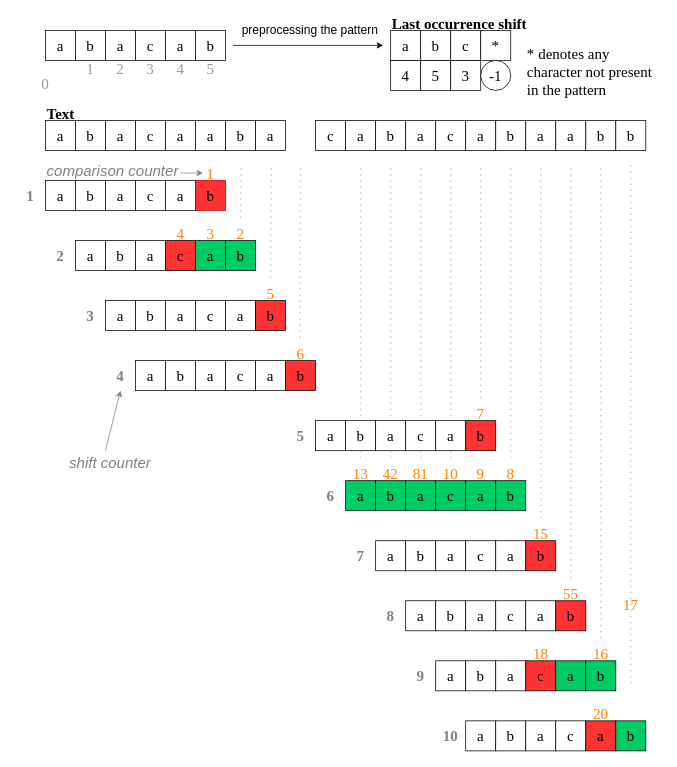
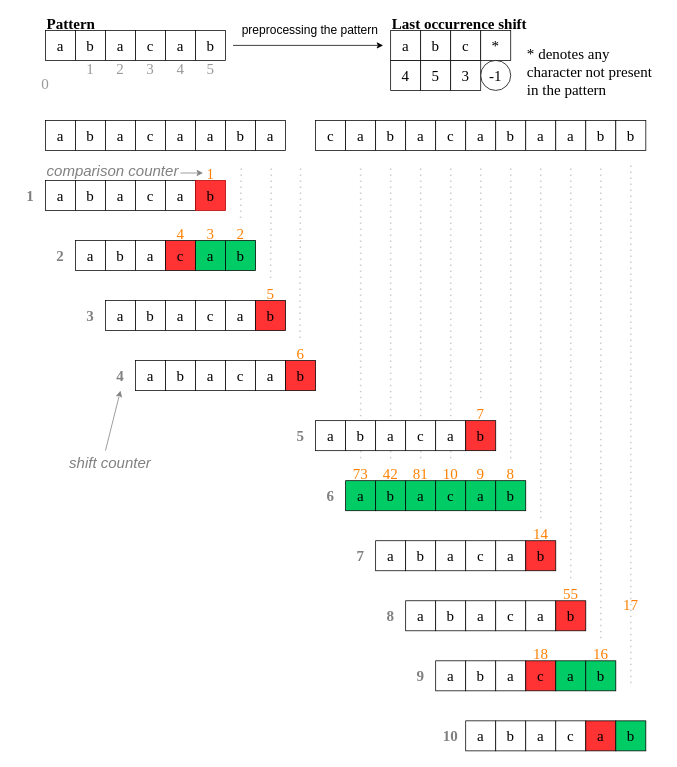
none -> (72, 23)
(64, 113) -> none
(360, 473) -> (360, 473)
(540, 533) -> (540, 533)
(600, 713) -> none
